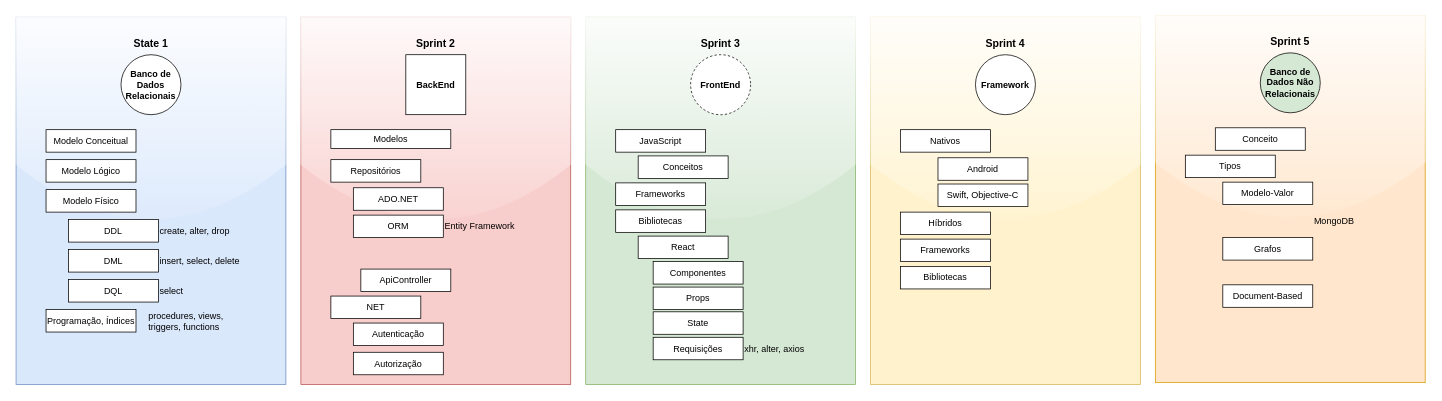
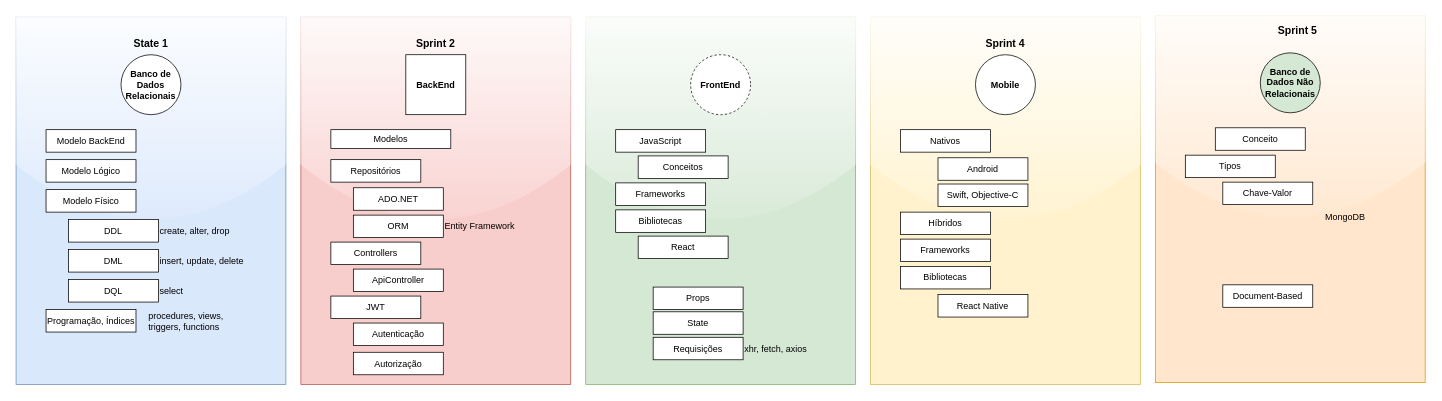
(1290, 42) -> (1298, 30)
(720, 44) -> none
(1005, 85) -> (1005, 85)
(90, 141) -> (90, 141)
(1268, 194) -> (1268, 194)
(1354, 221) -> (1365, 218)
(1268, 249) -> none
none -> (375, 254)
(204, 261) -> (204, 261)
(698, 273) -> none
(405, 281) -> (398, 281)
none -> (983, 306)
(375, 308) -> (375, 308)
(780, 349) -> (781, 349)
